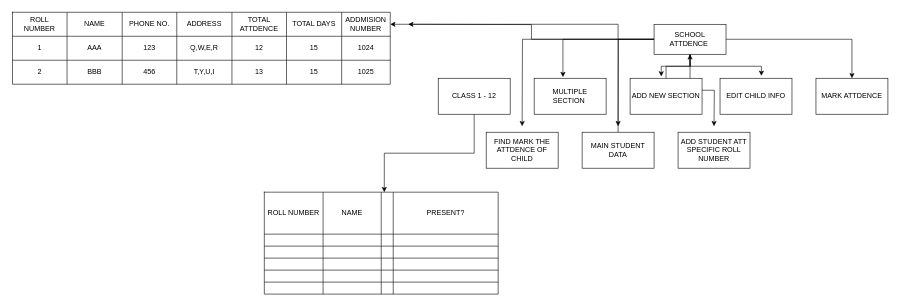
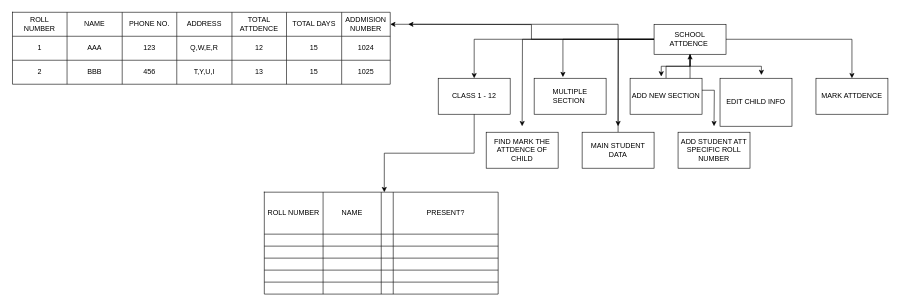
none -> (474, 39)
(756, 96) -> (756, 102)
